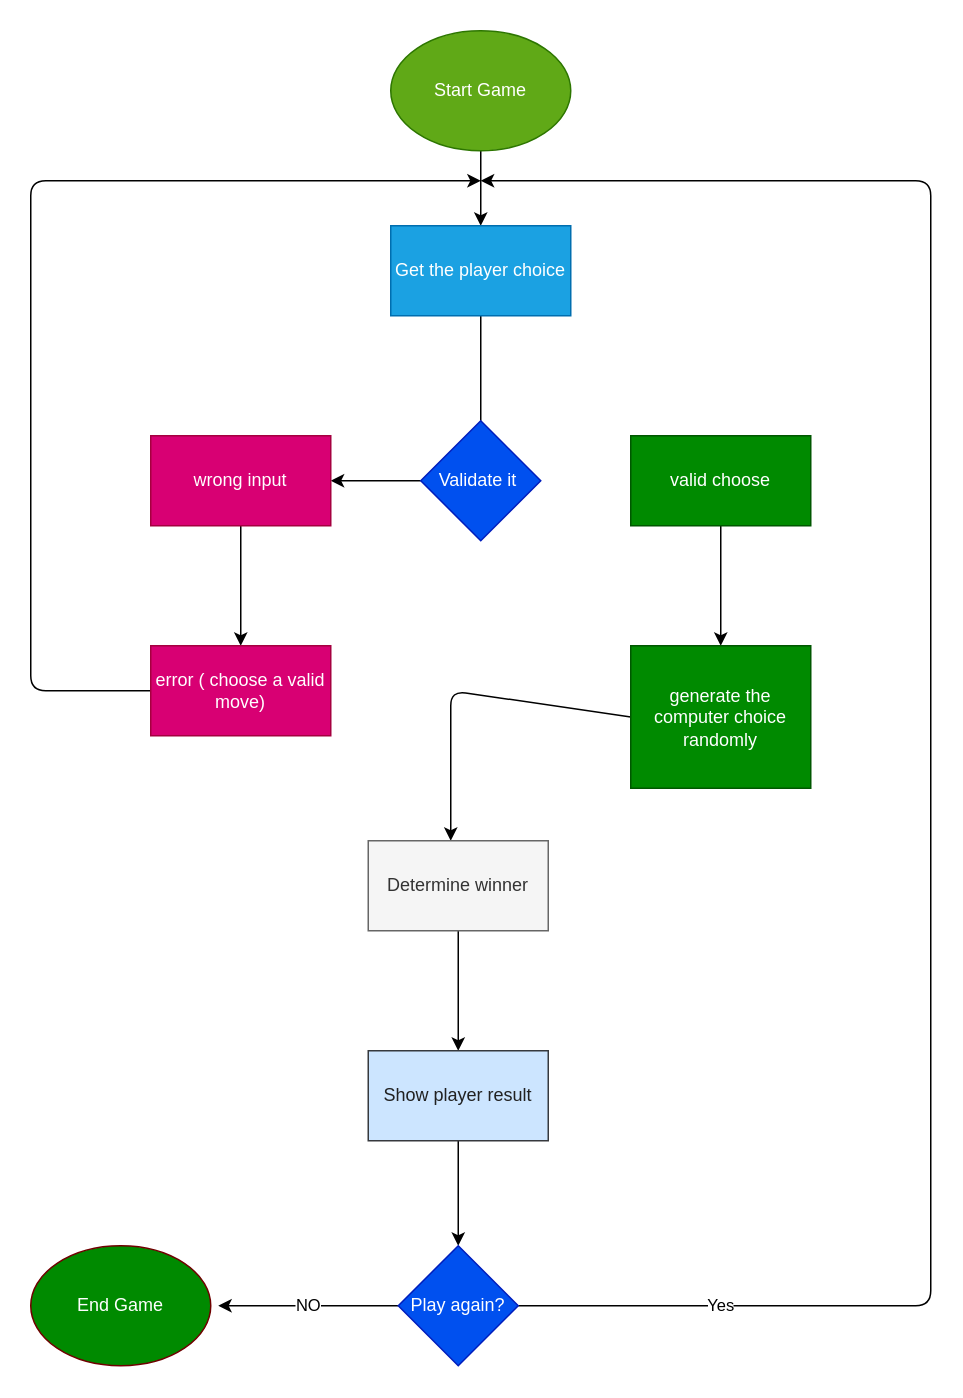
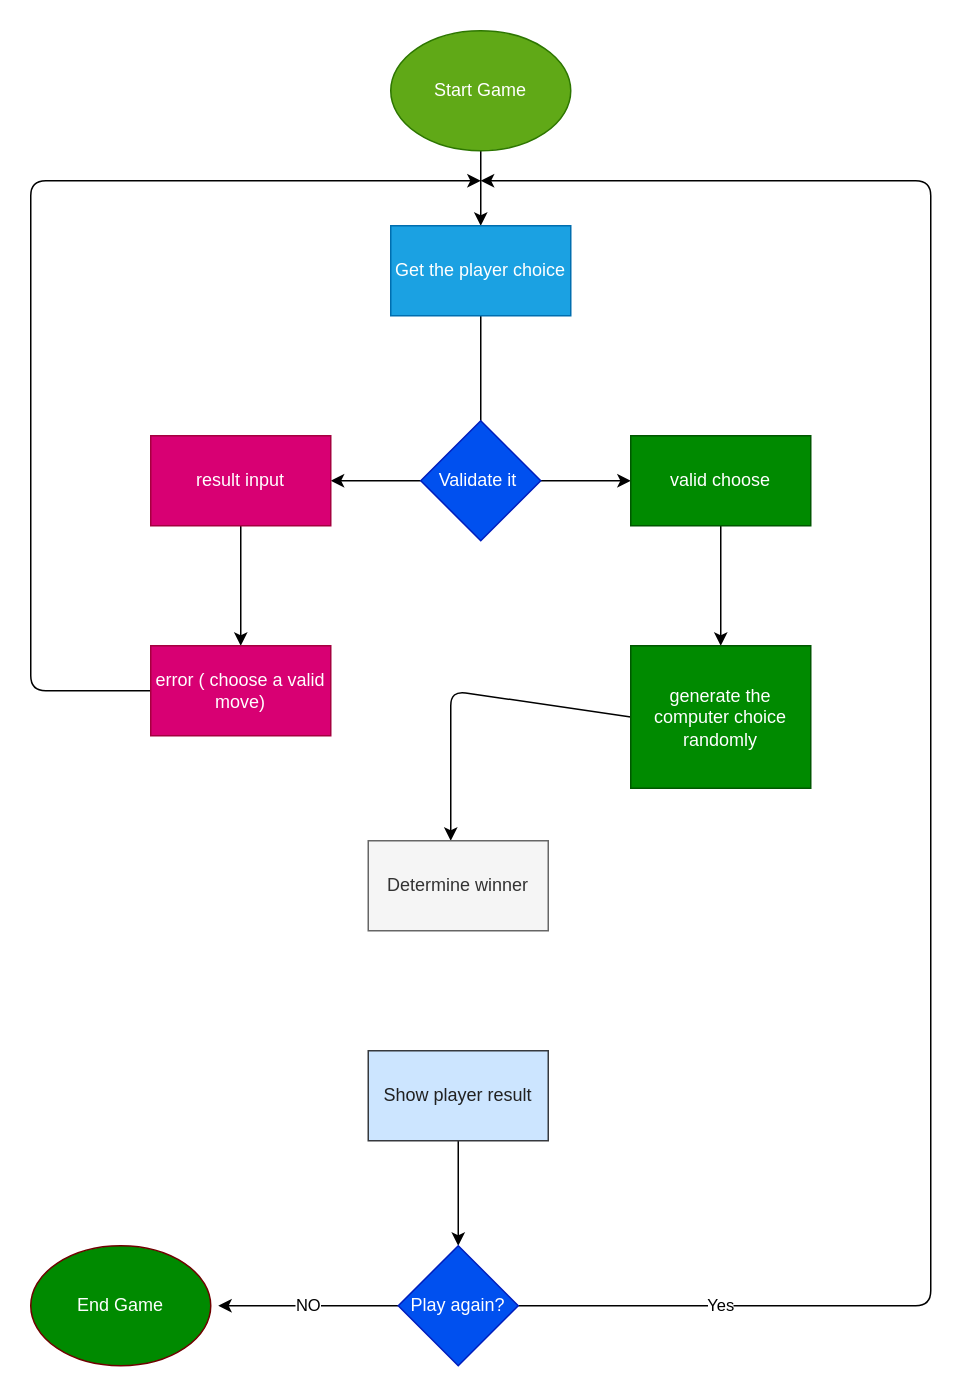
(241, 481) -> (241, 481)
none -> (581, 481)
(458, 986) -> none
